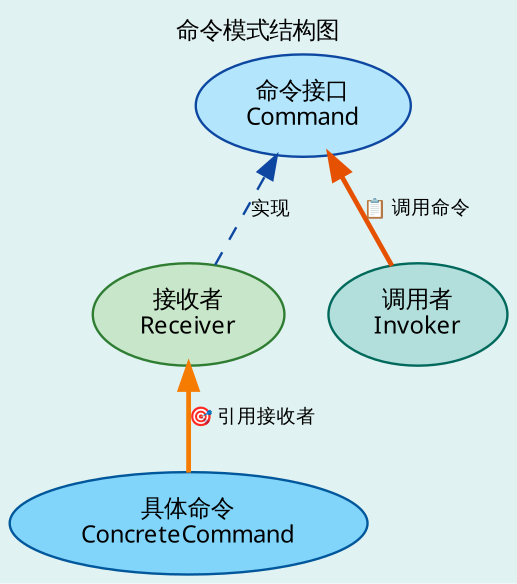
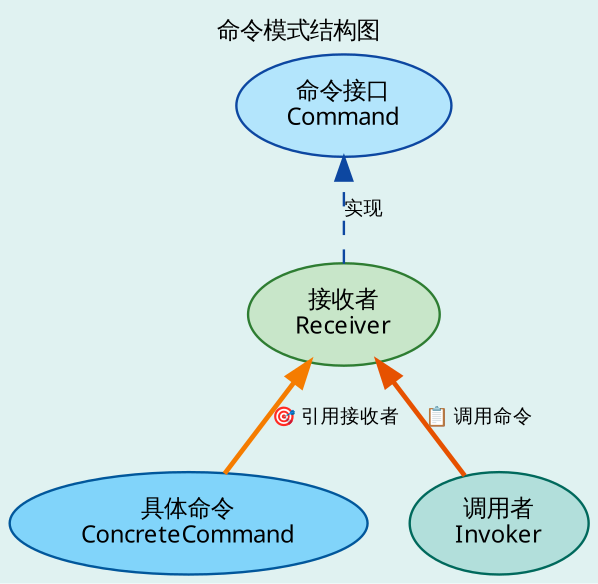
(367, 221) -> (429, 428)
